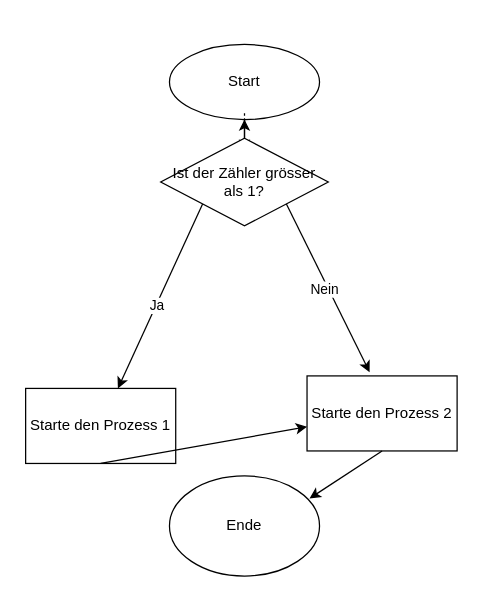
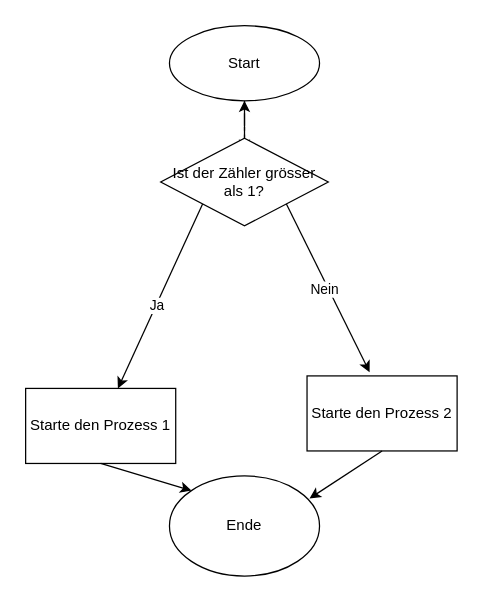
(244, 82) -> (244, 63)
(199, 446) -> (142, 476)
